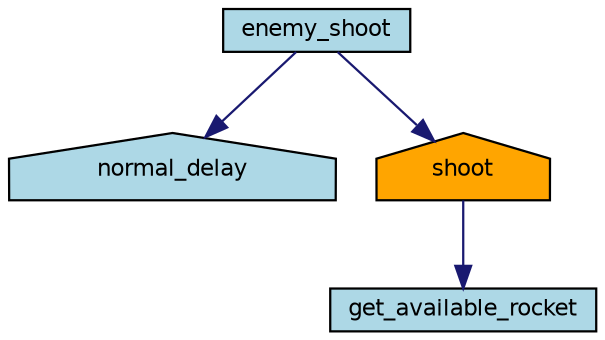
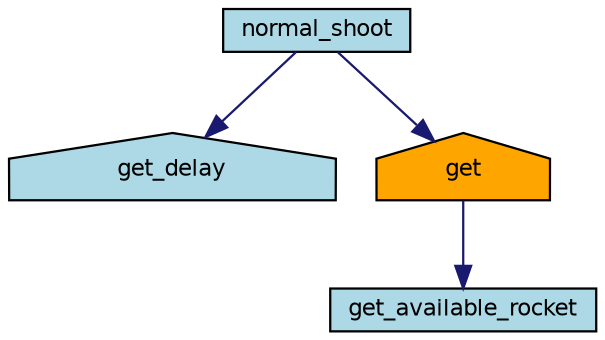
(317, 30) -> (317, 30)
(172, 170) -> (172, 170)
(463, 170) -> (463, 170)
